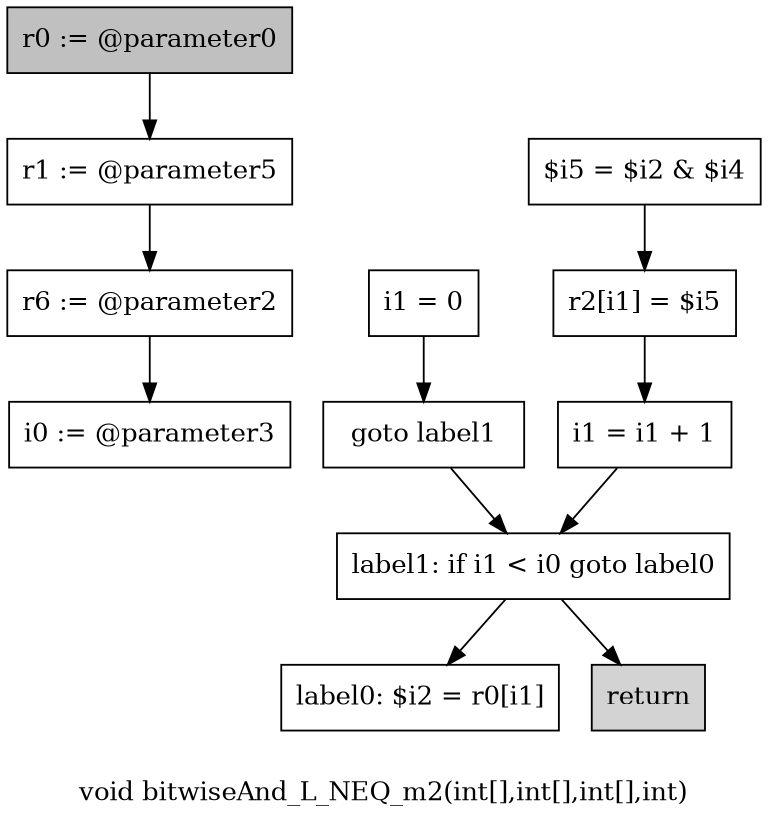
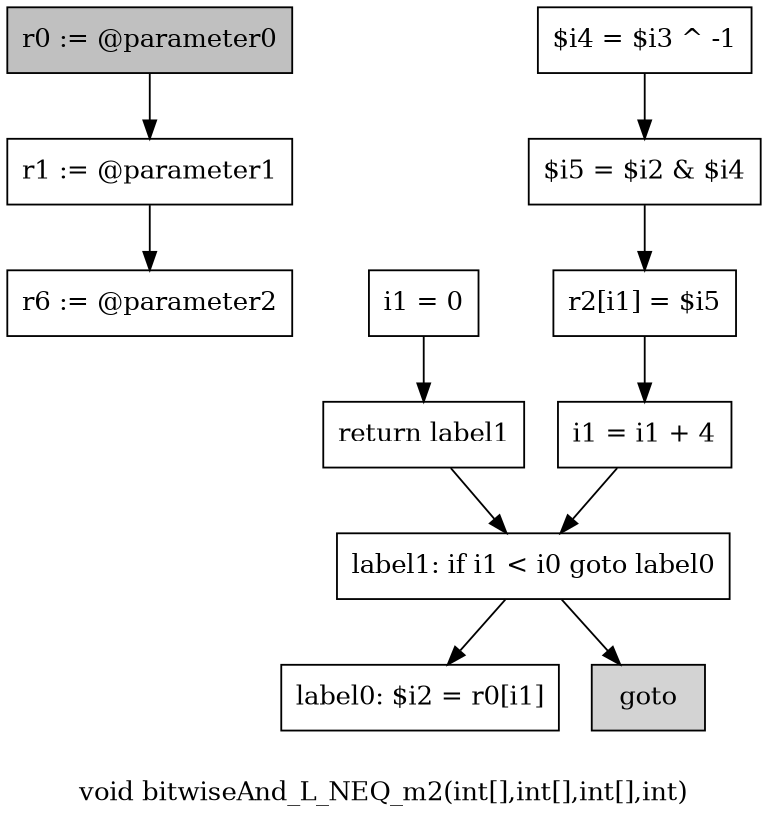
none -> (645, 40)
(150, 172) -> (150, 172)
(150, 435) -> none
(424, 435) -> (424, 435)
(645, 435) -> (645, 435)
(648, 698) -> (648, 698)
